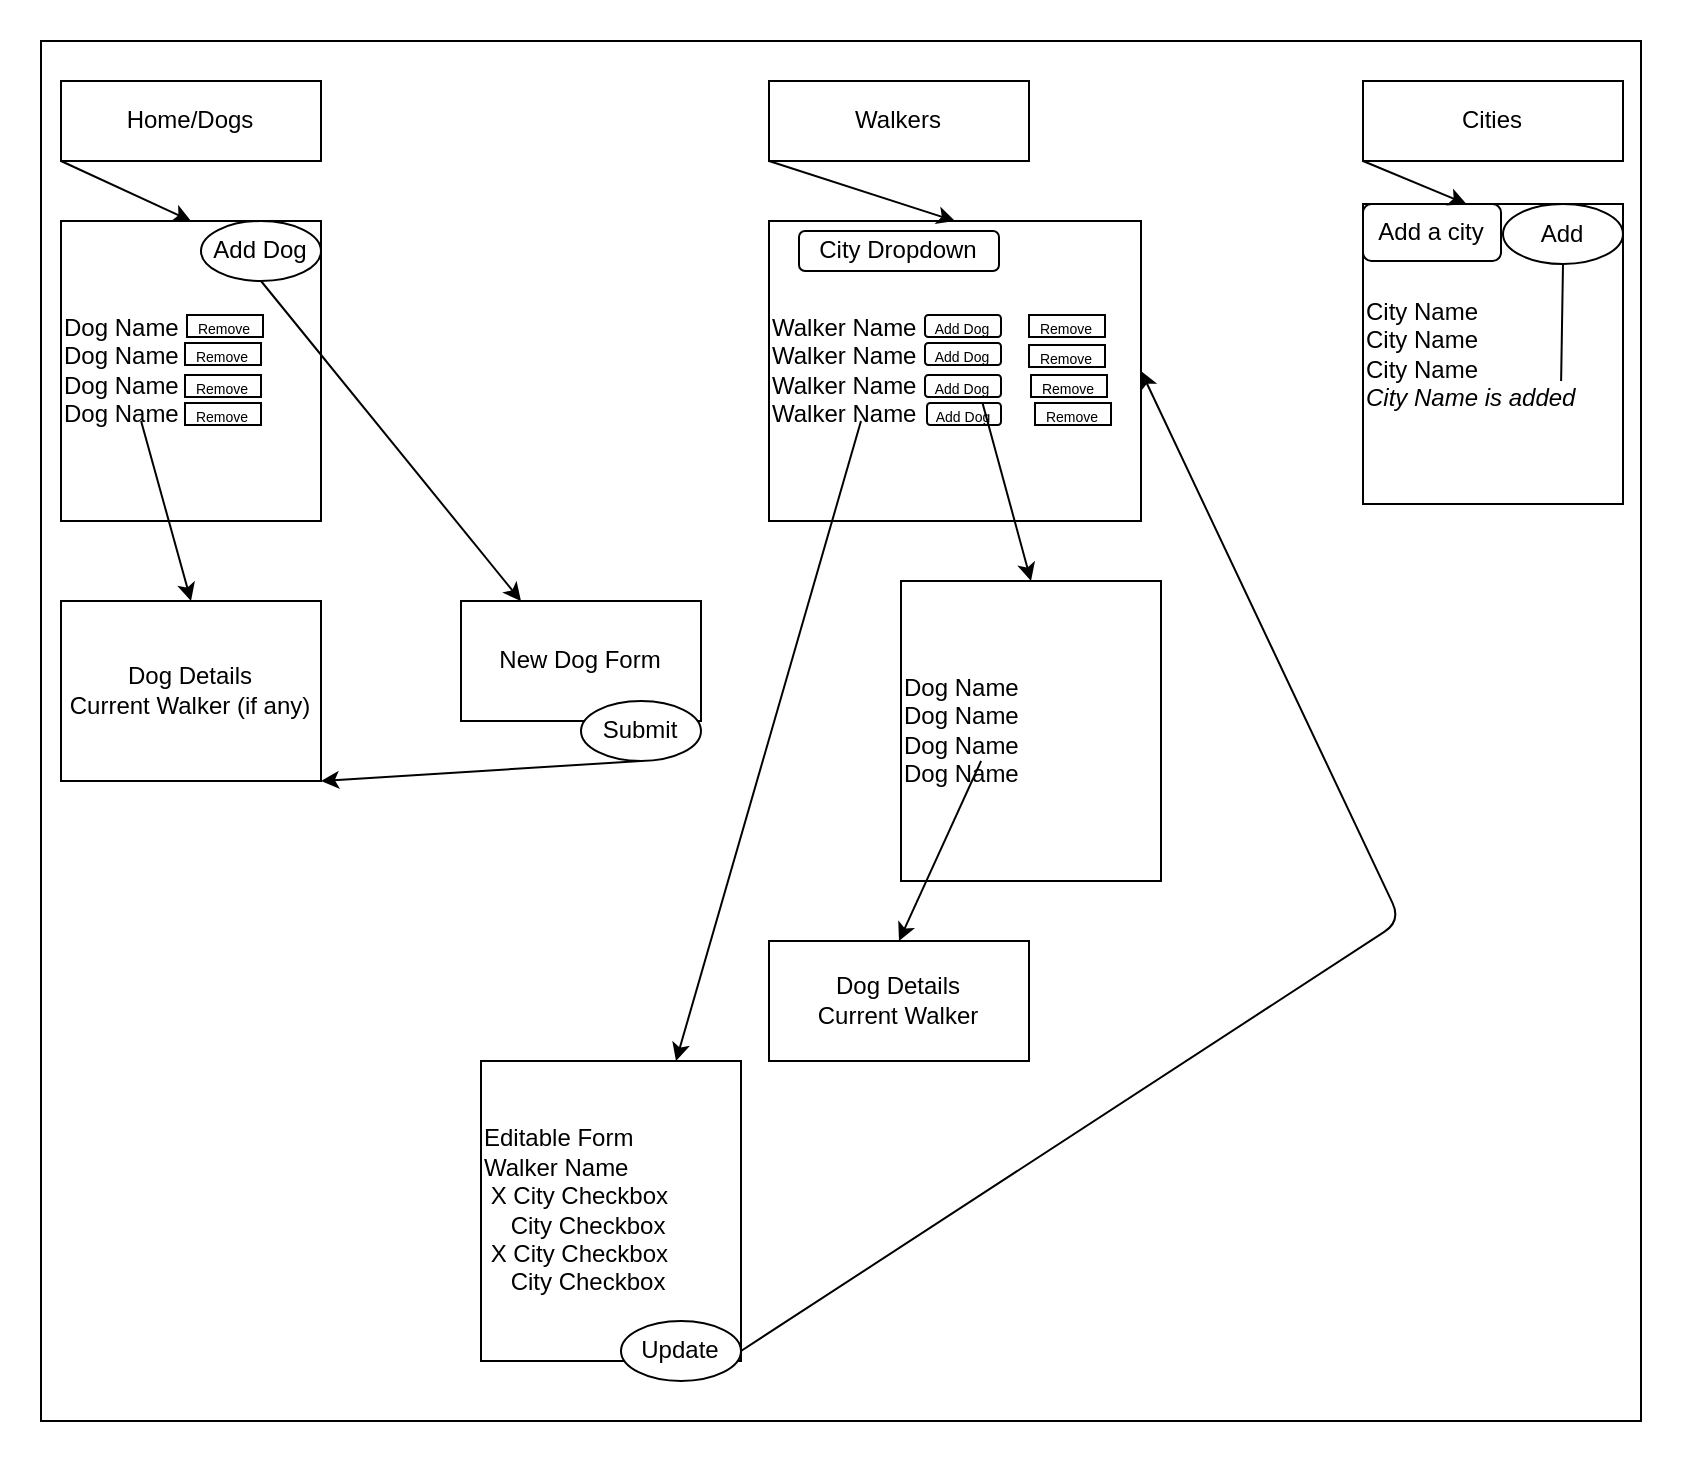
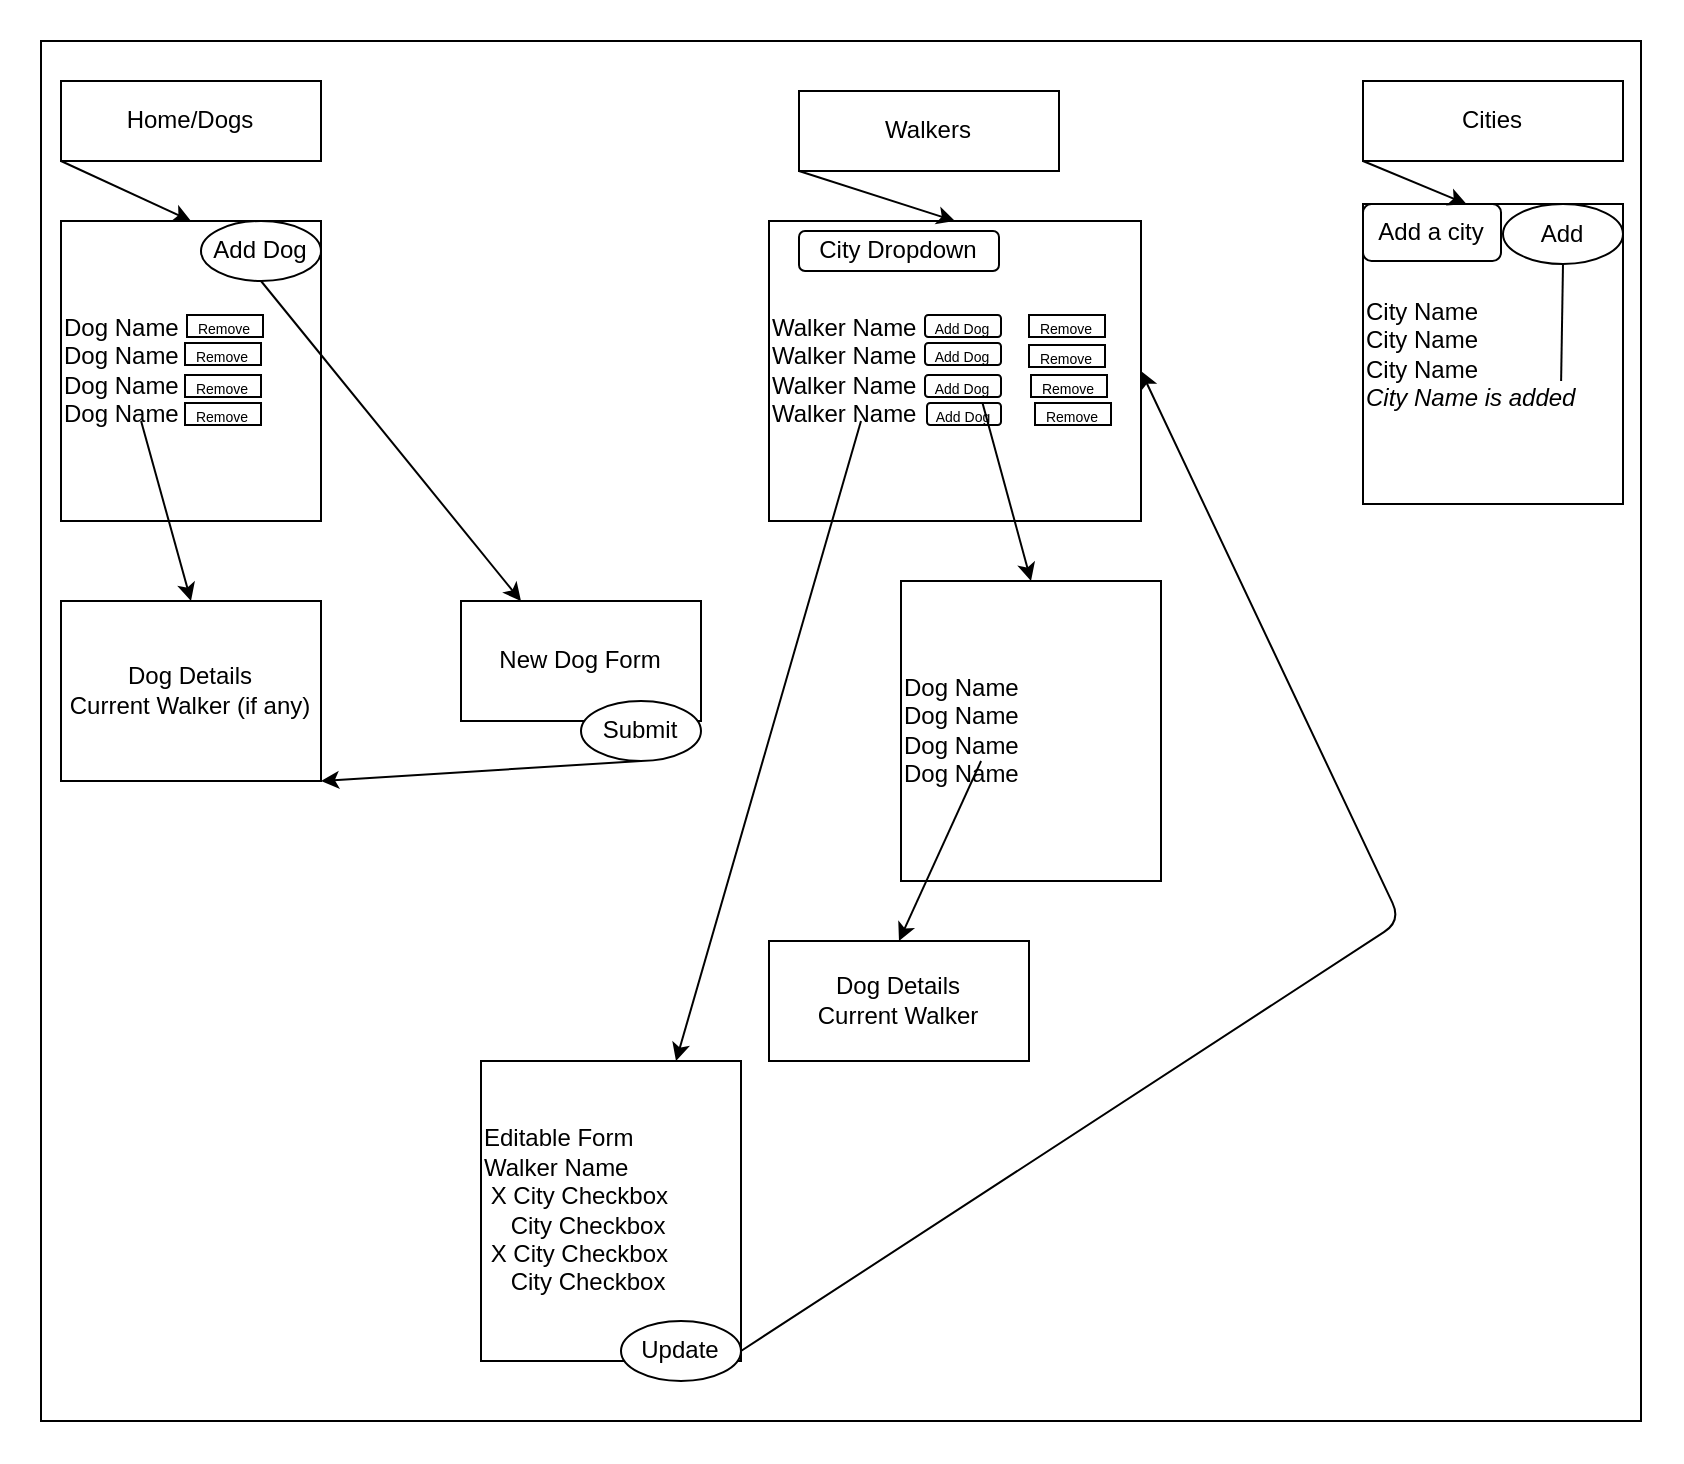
(899, 121) -> (929, 131)
